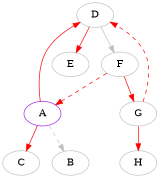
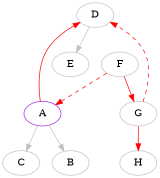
(84, 37) -> (84, 37)
(106, 37) -> none
(33, 135) -> (33, 135)
(55, 135) -> (55, 135)
